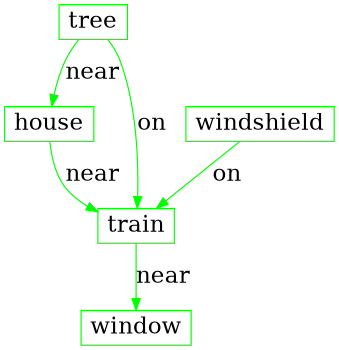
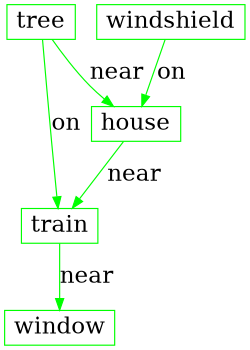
(203, 171) -> (155, 67)
